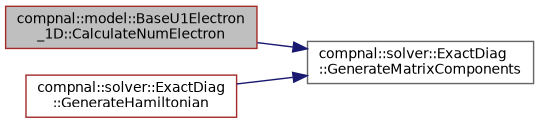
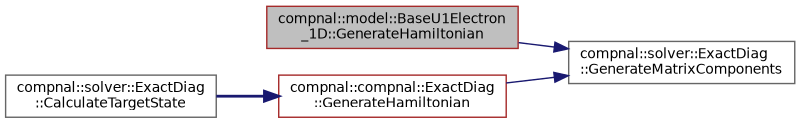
(131, 27) -> (392, 27)
none -> (111, 96)
(131, 96) -> (392, 96)
